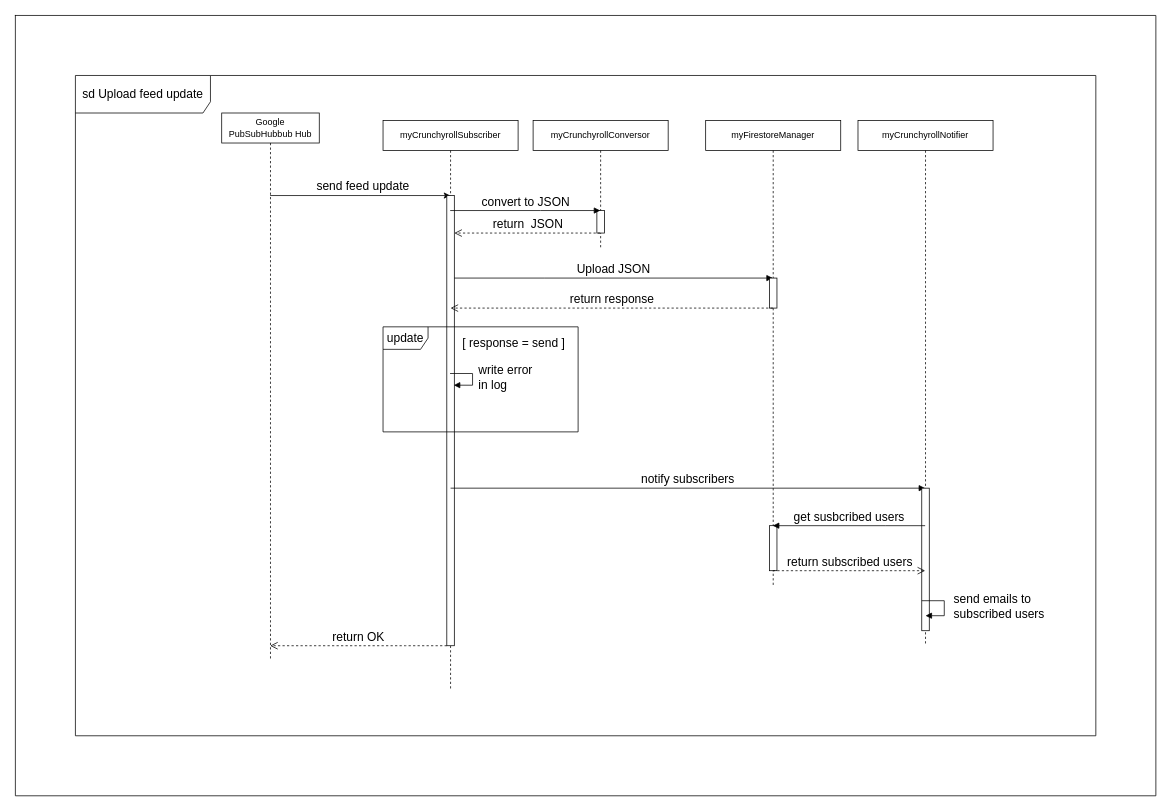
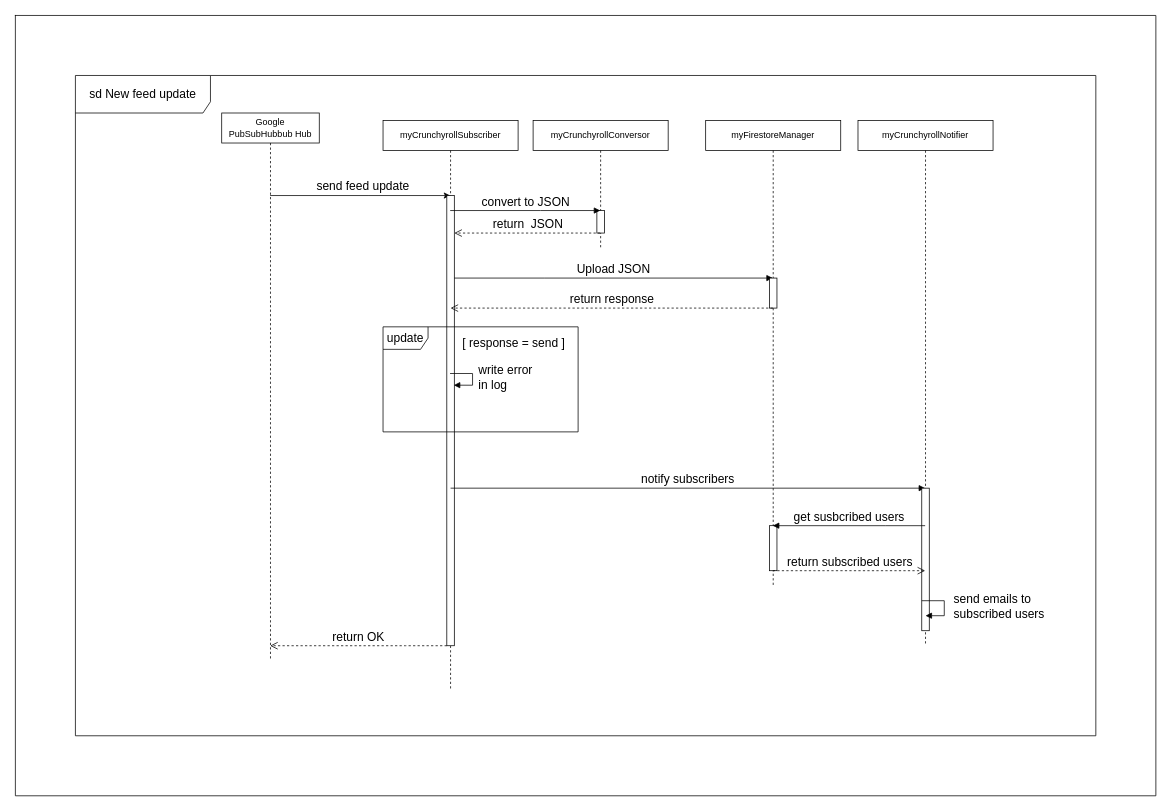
(143, 94) -> (143, 94)
